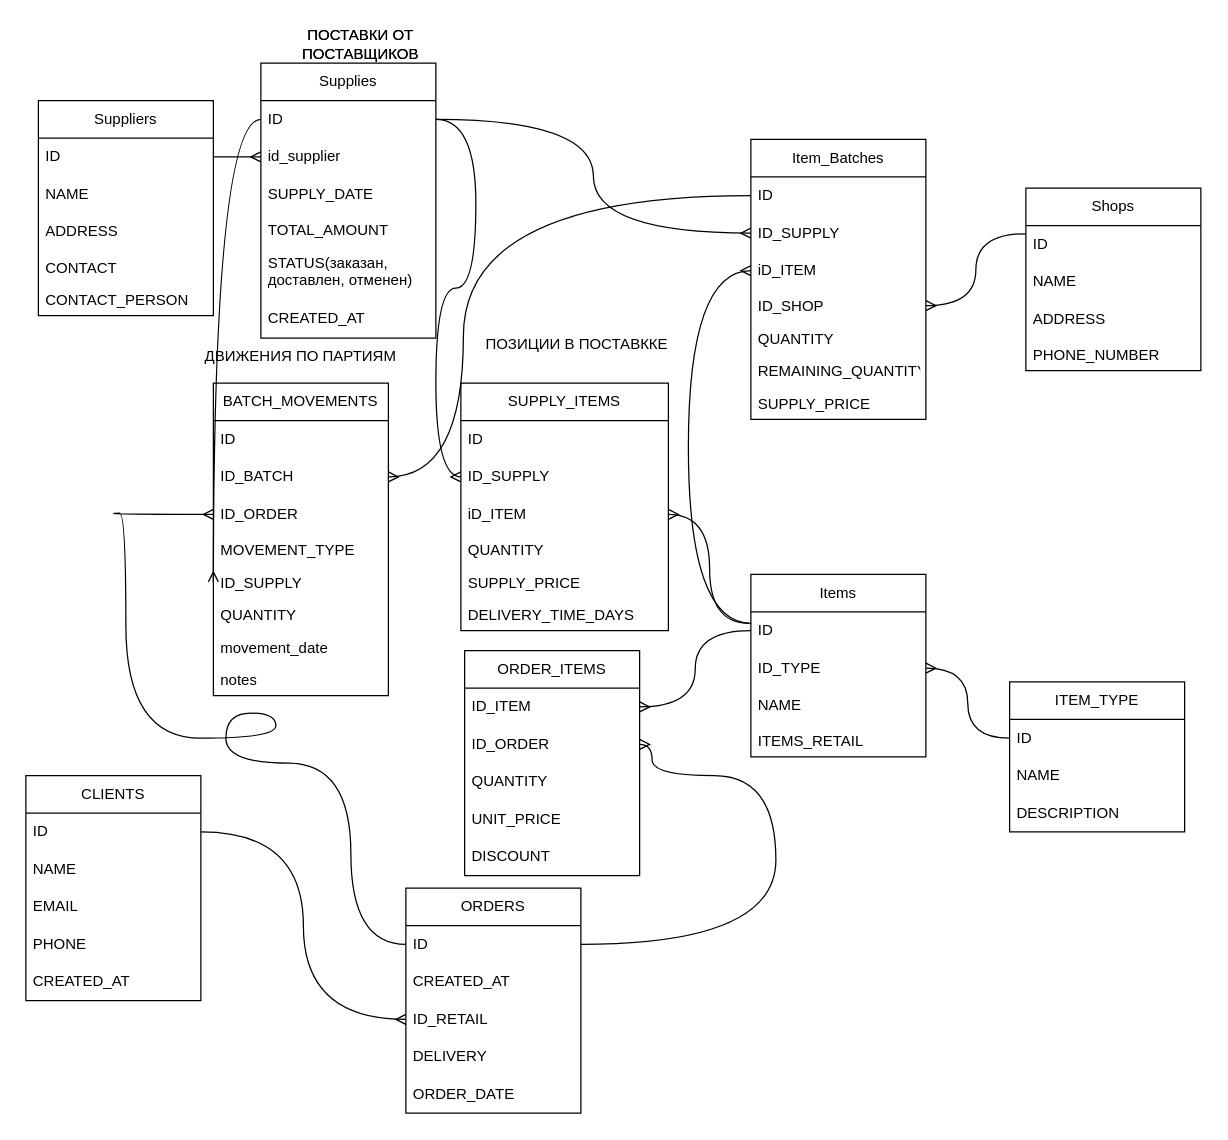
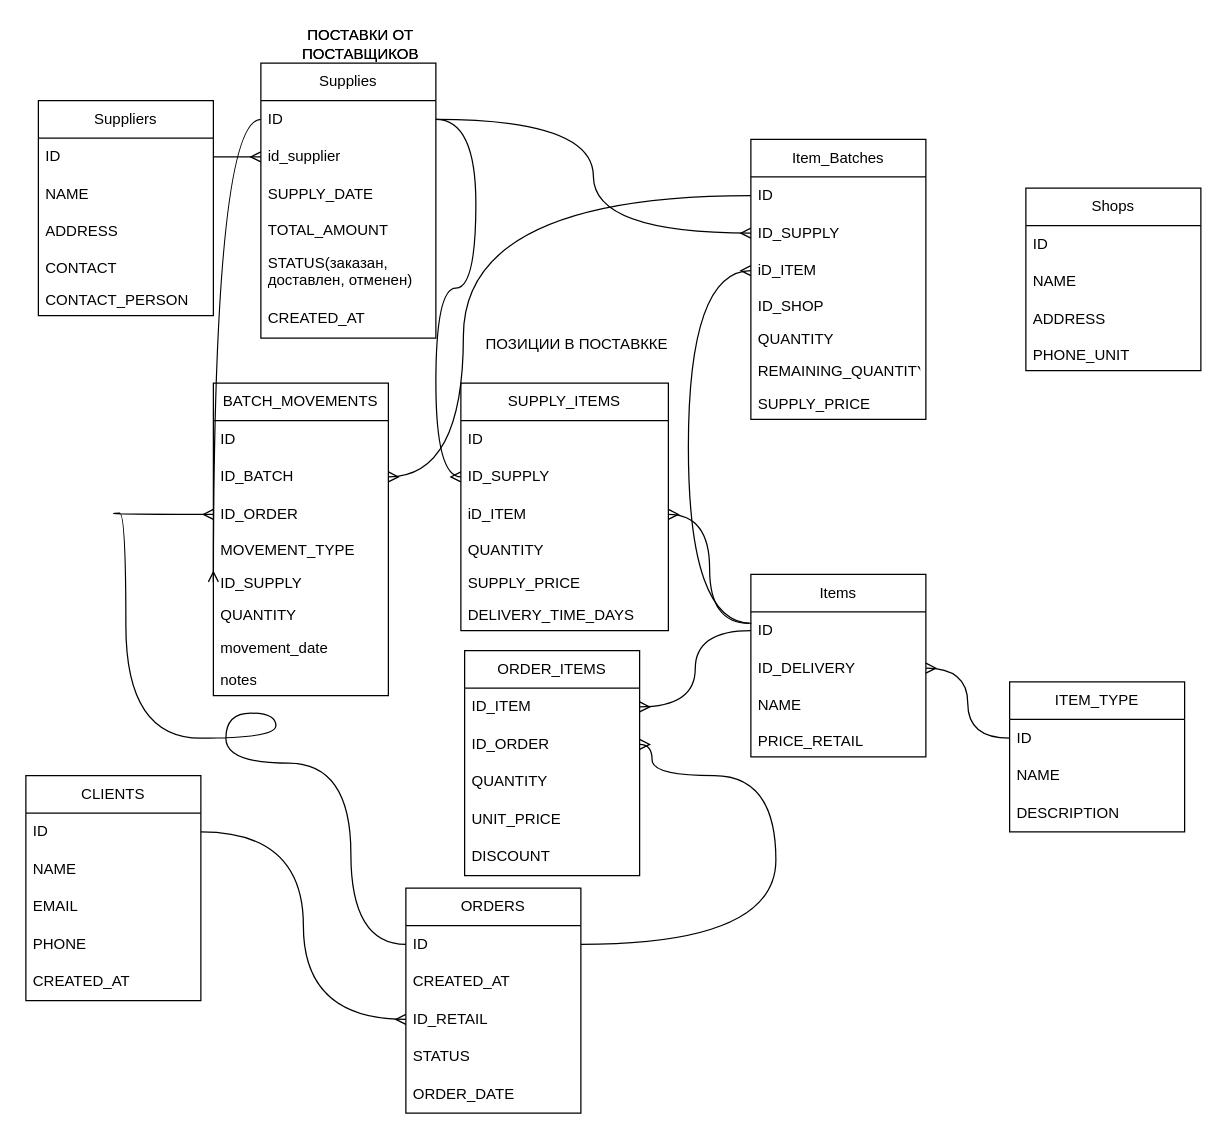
(976, 271) -> none
(1084, 356) -> (1075, 356)
(301, 357) -> none
(788, 668) -> (804, 668)
(809, 742) -> (809, 742)
(447, 1057) -> (438, 1057)
